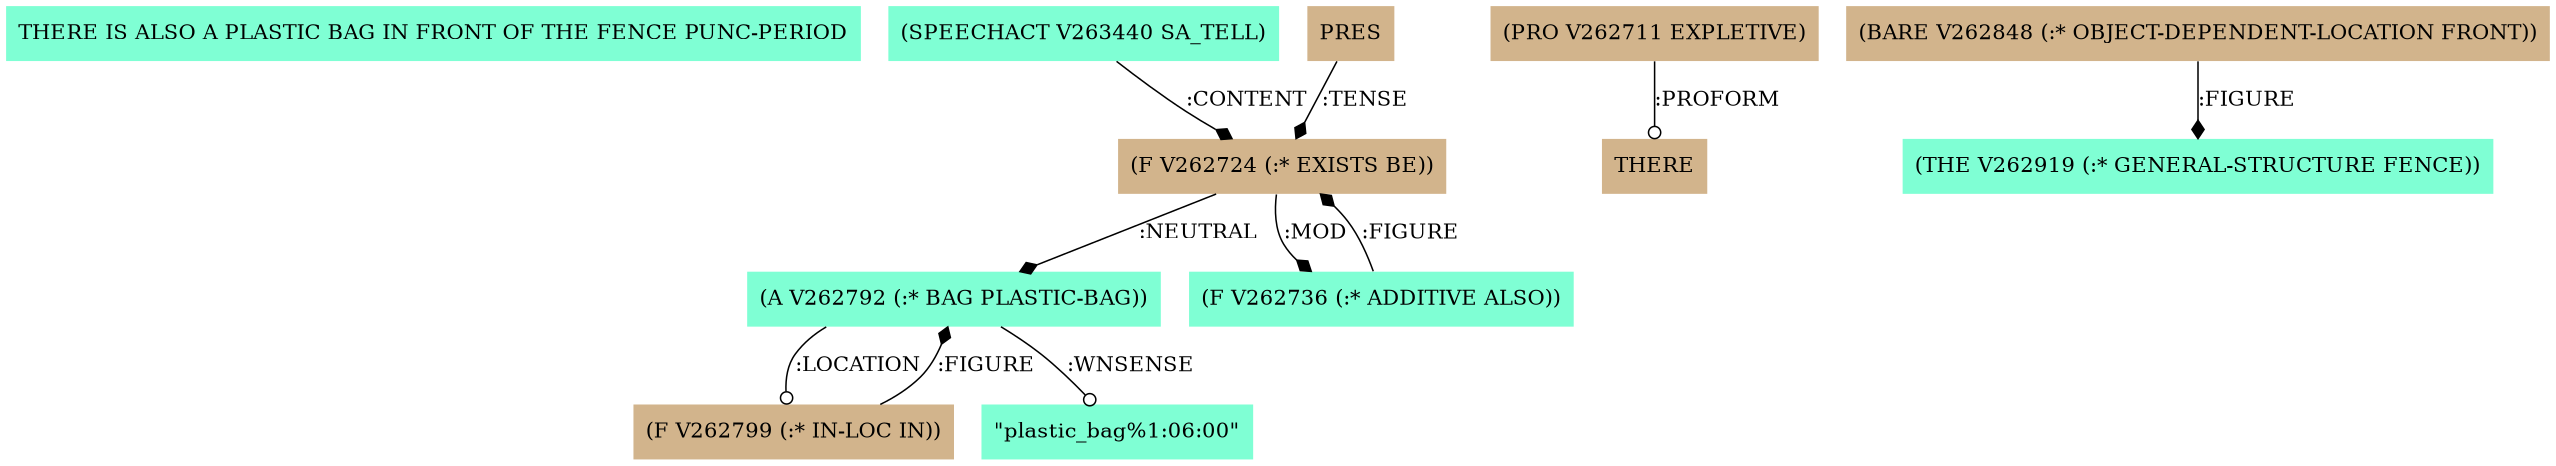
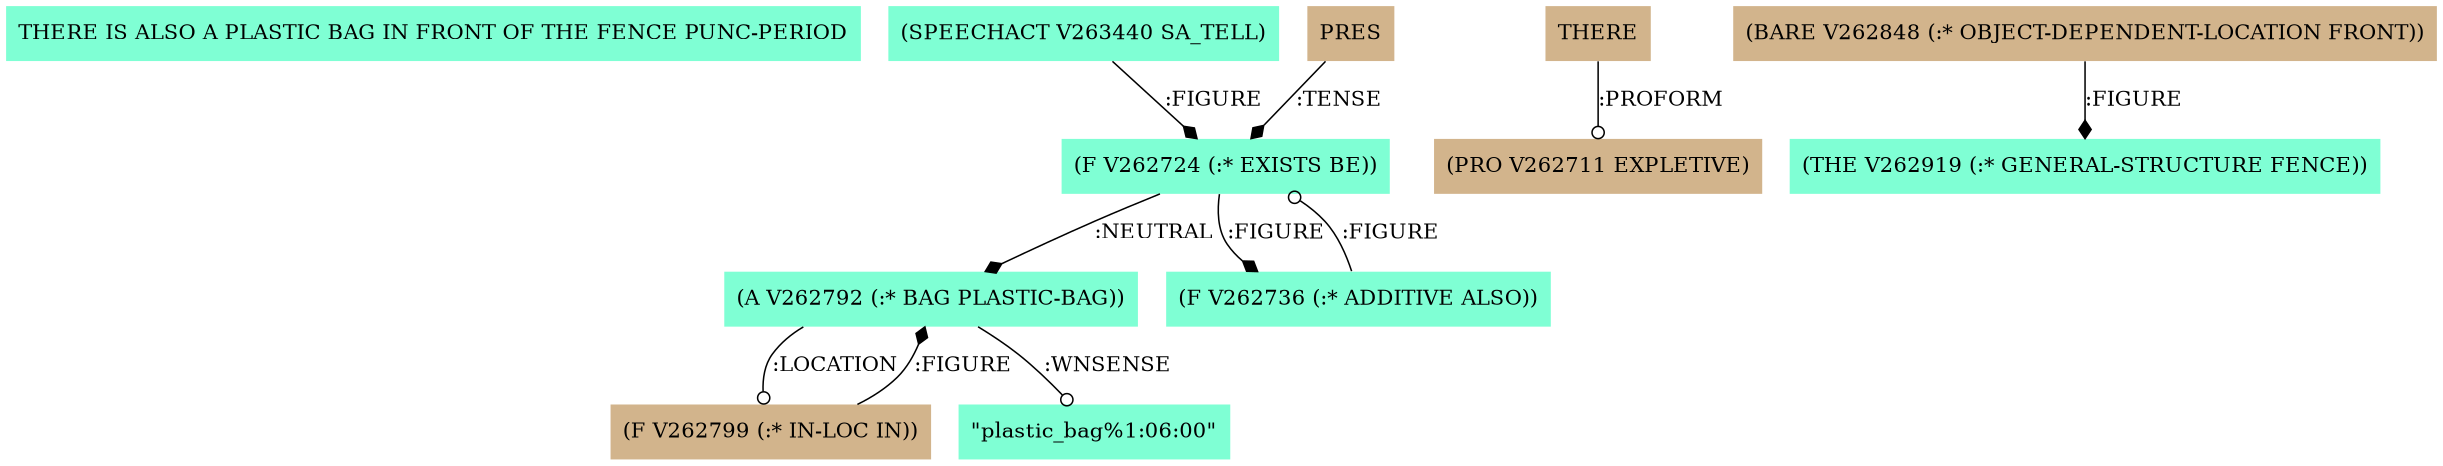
(1655, 94) -> (1598, 94)
(1246, 100) -> (1213, 100)
(1282, 166) -> (1226, 166)
(1316, 233) -> (1276, 233)
(1358, 237) -> (1333, 231)
